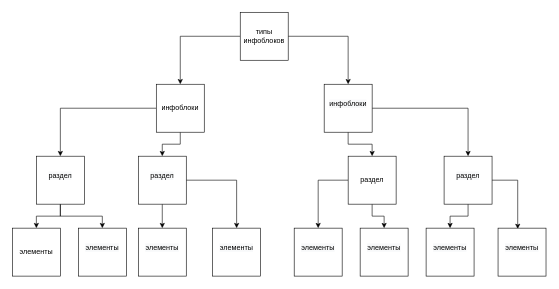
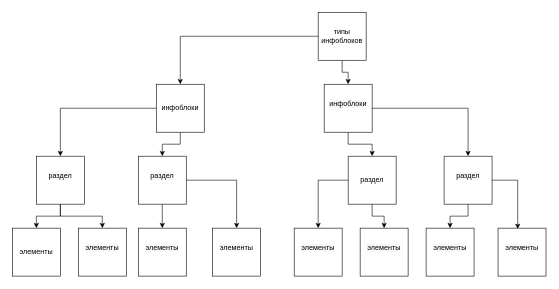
(264, 36) -> (342, 36)
